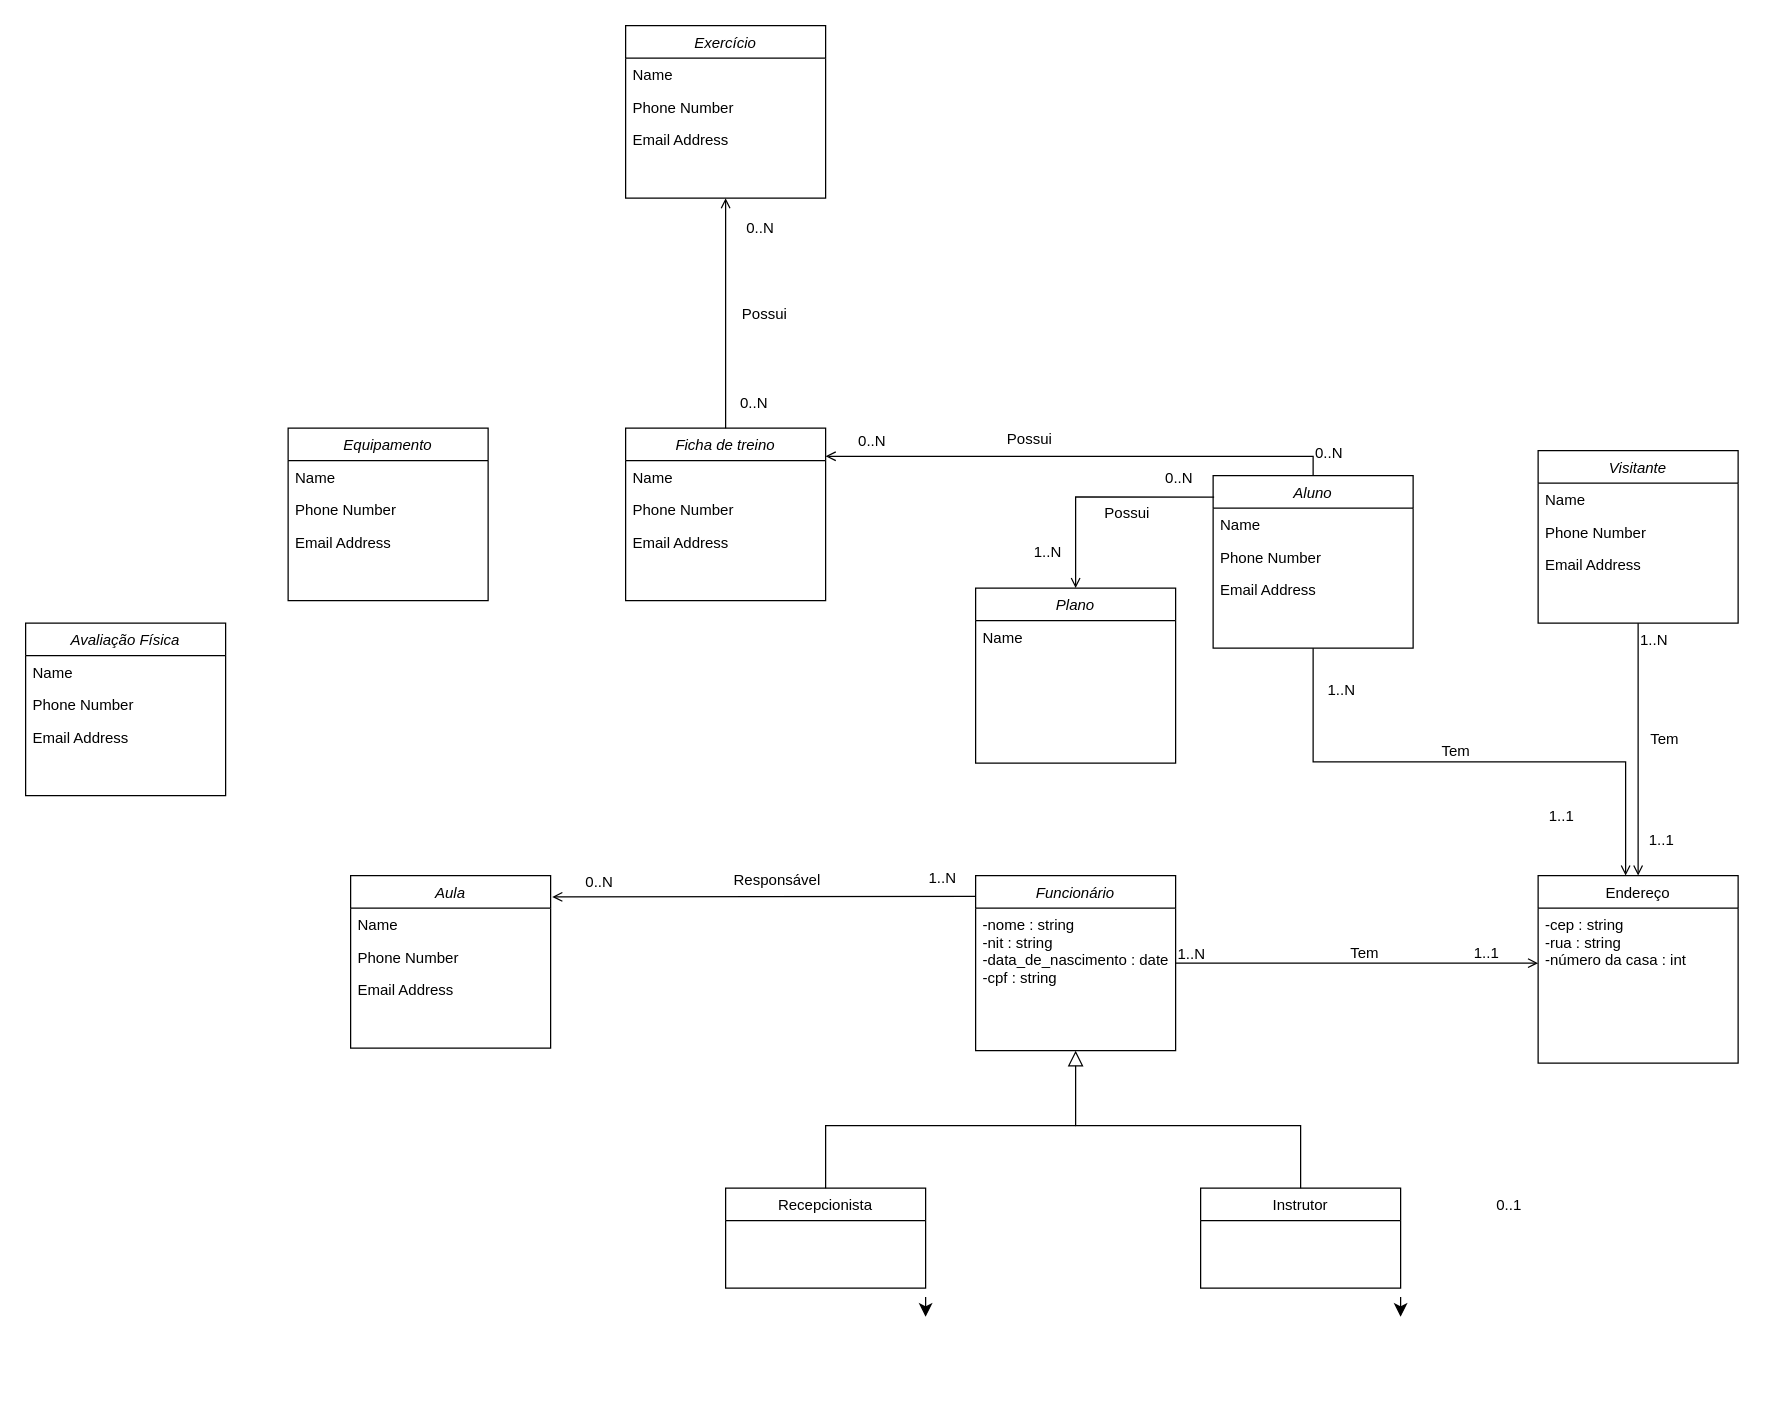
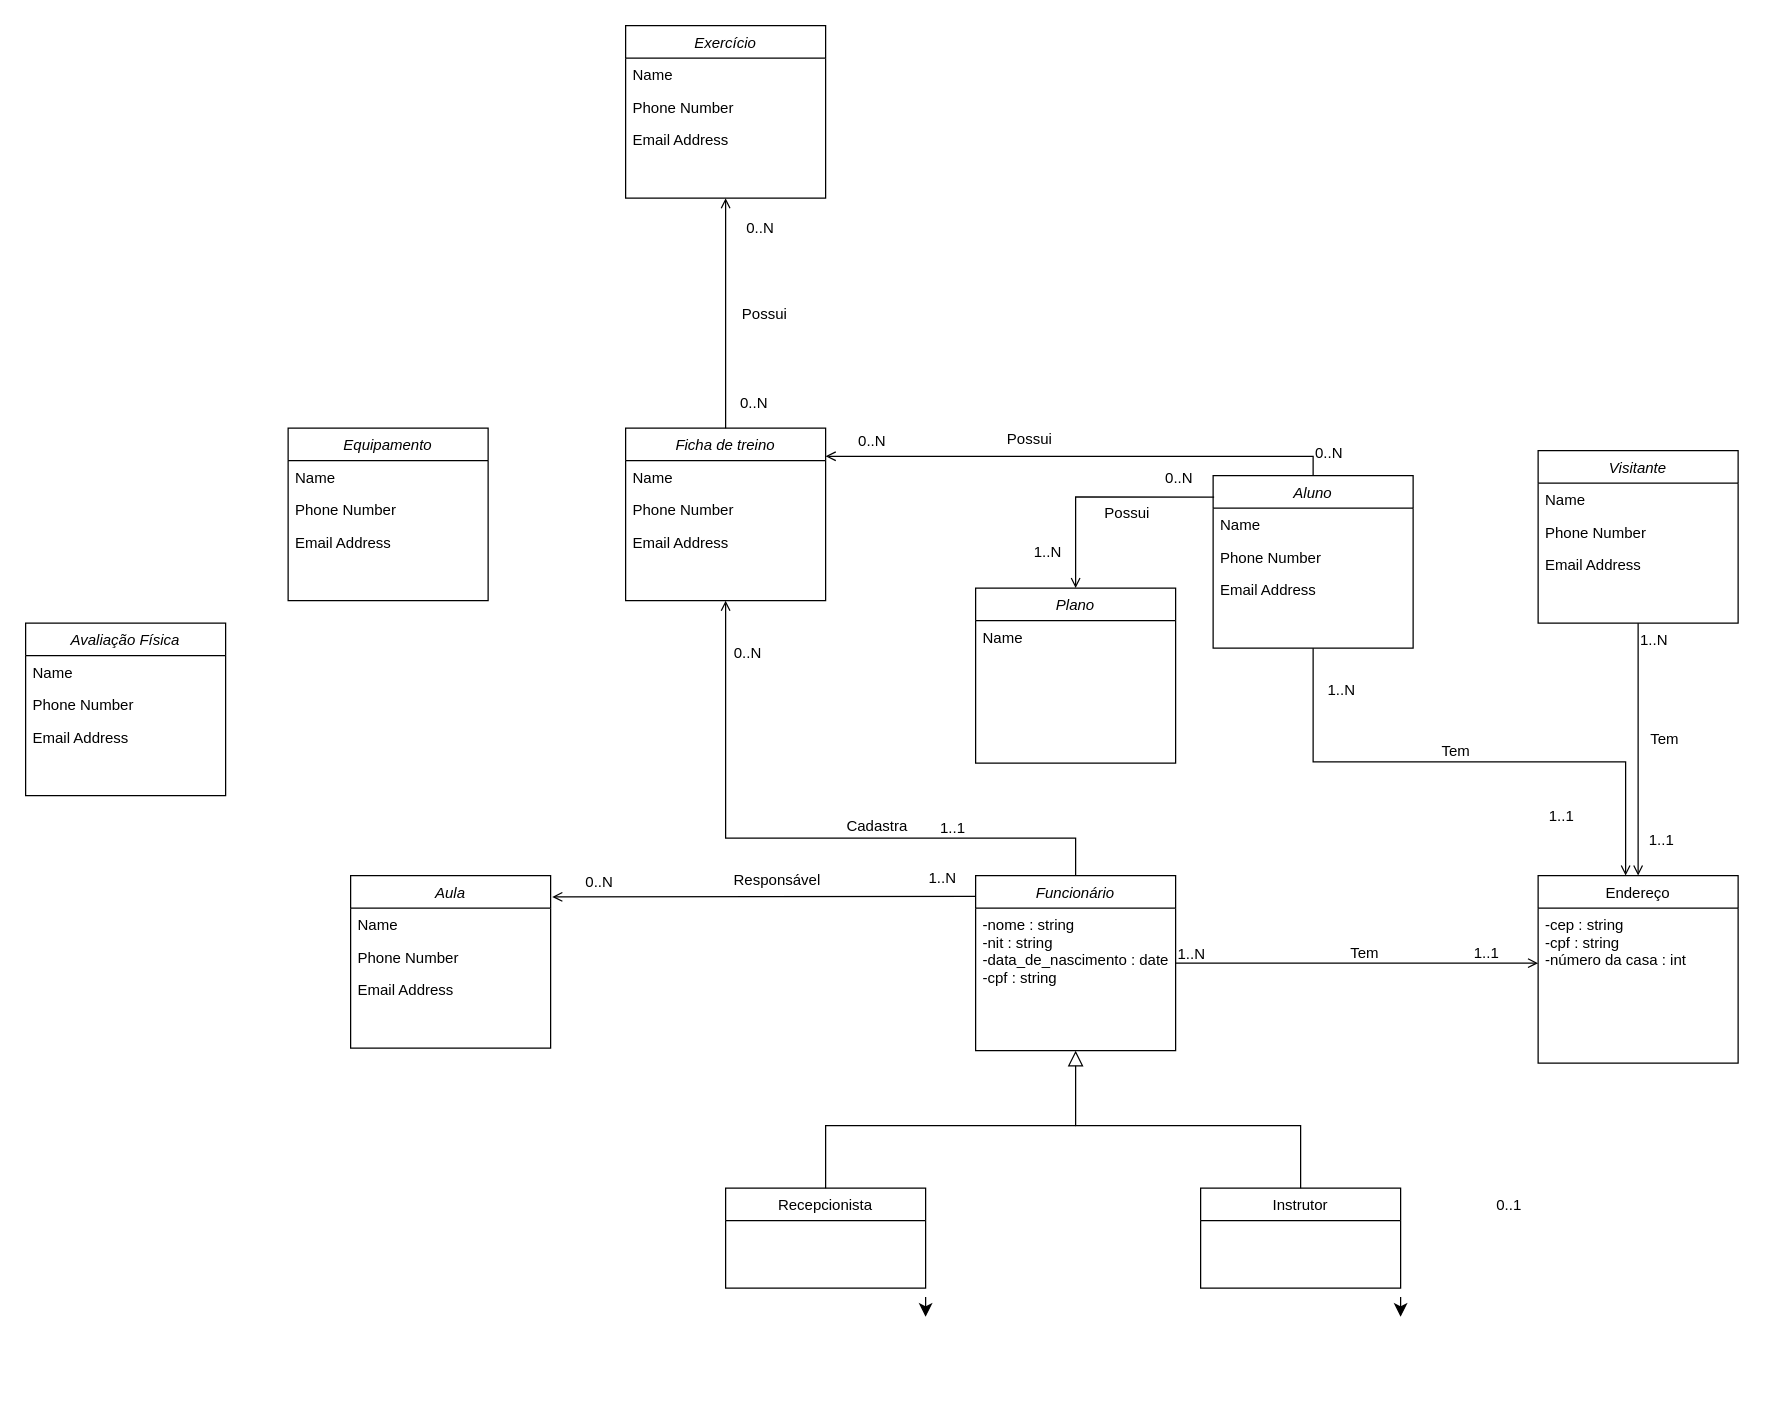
none -> (803, 838)
(1592, 925) -> (1592, 925)
